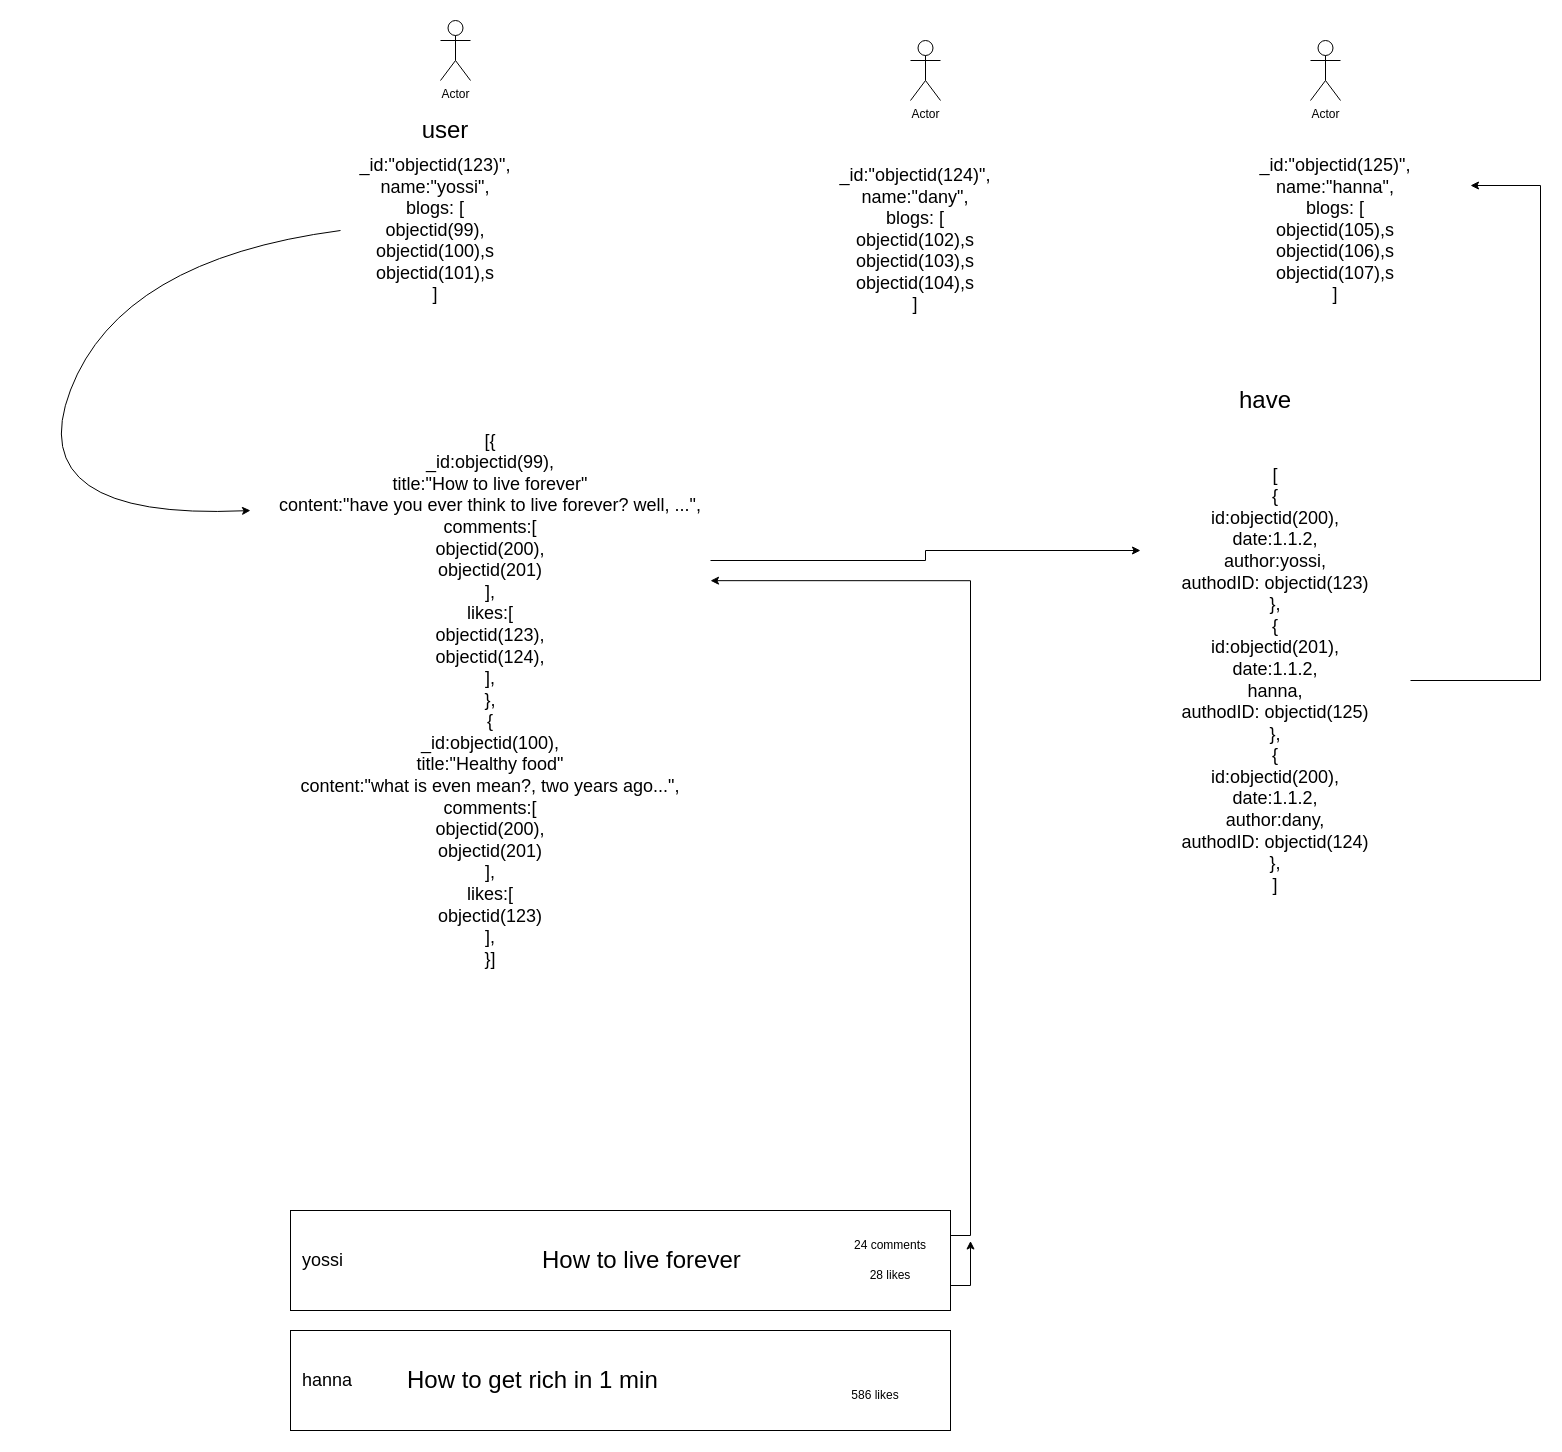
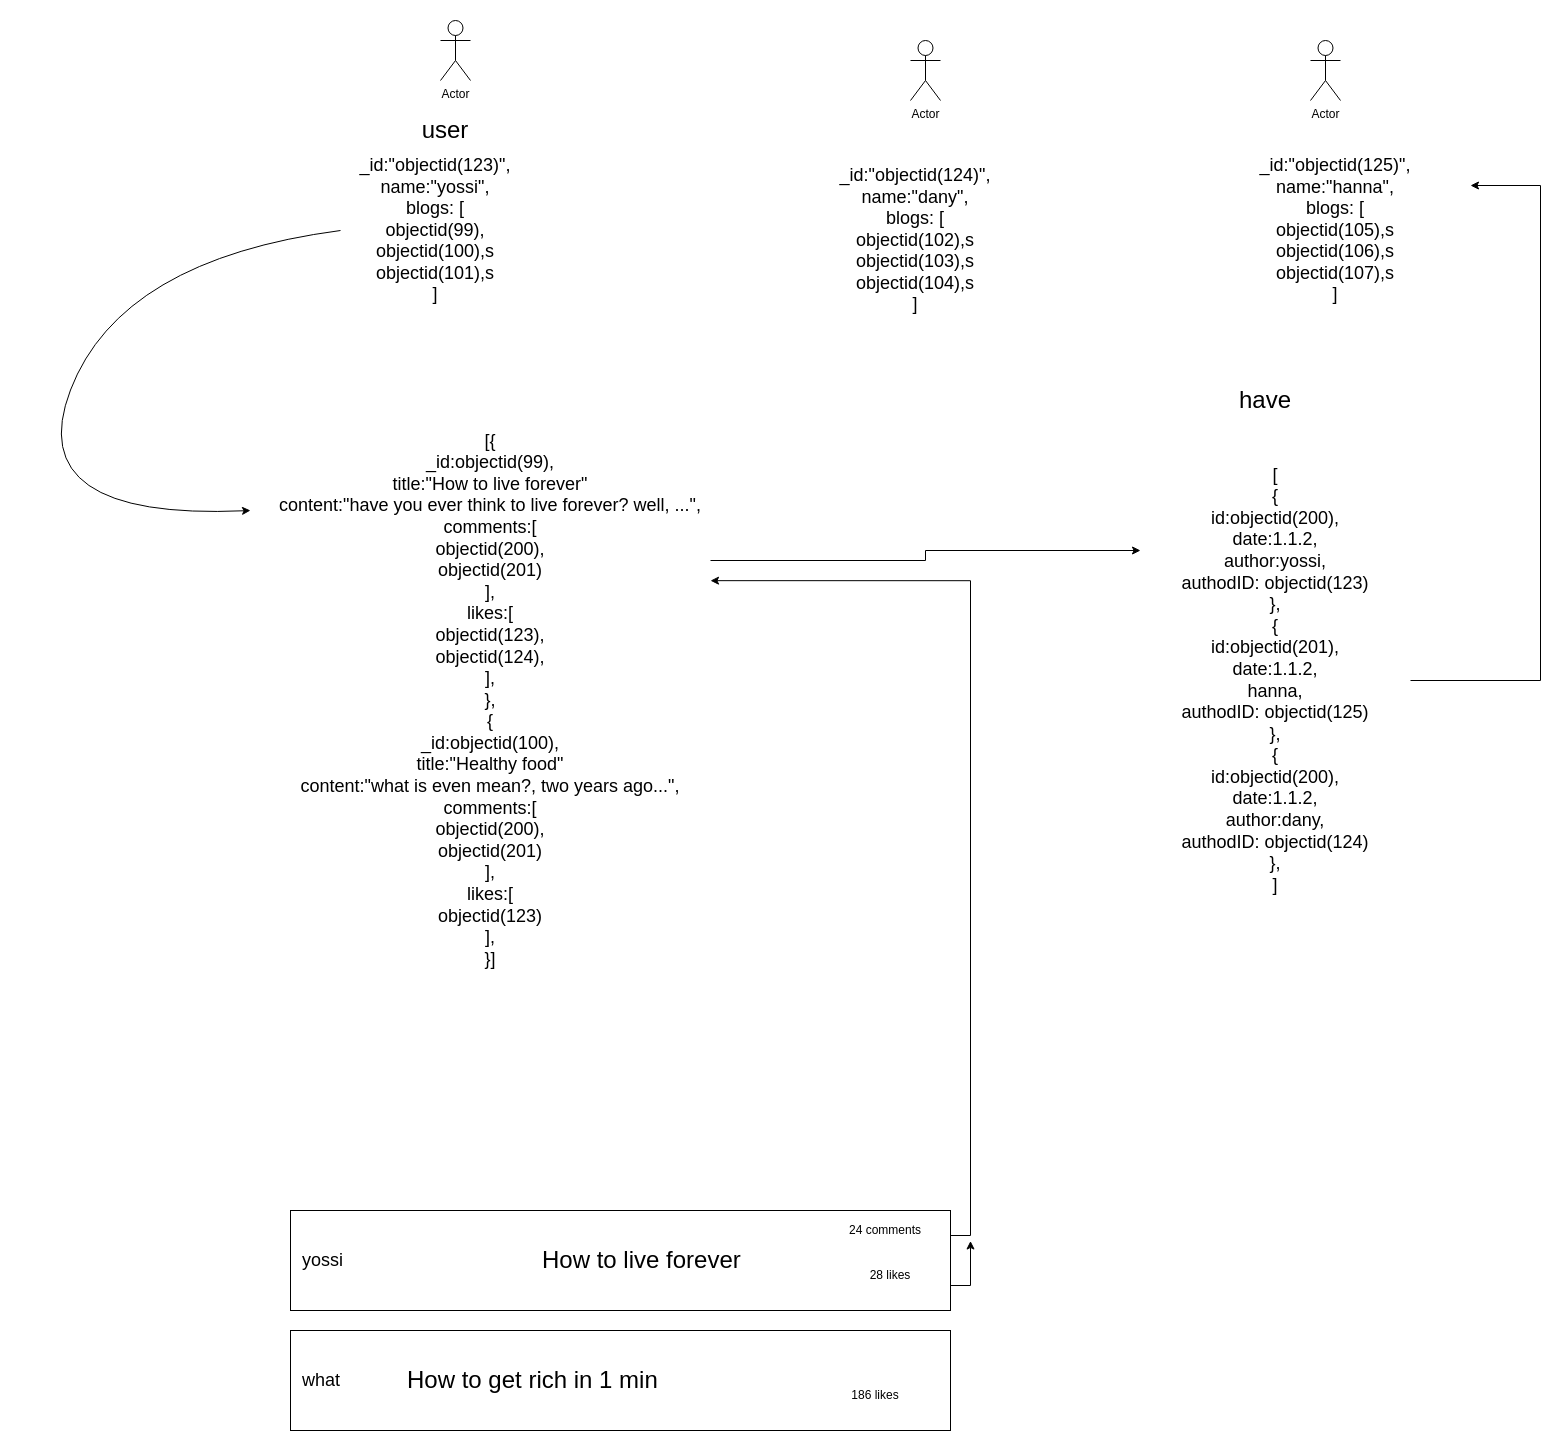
(891, 1246) -> (886, 1231)
(319, 1381) -> (316, 1381)
(876, 1396) -> (876, 1396)
